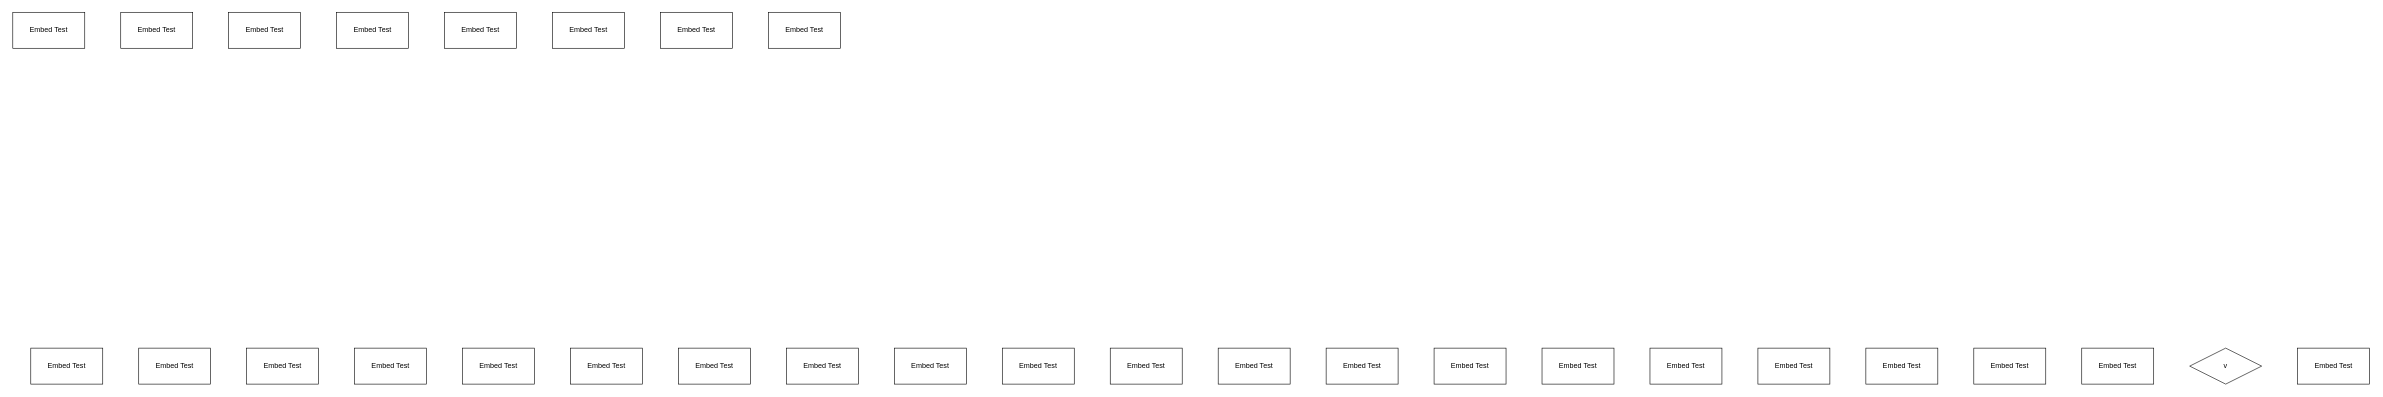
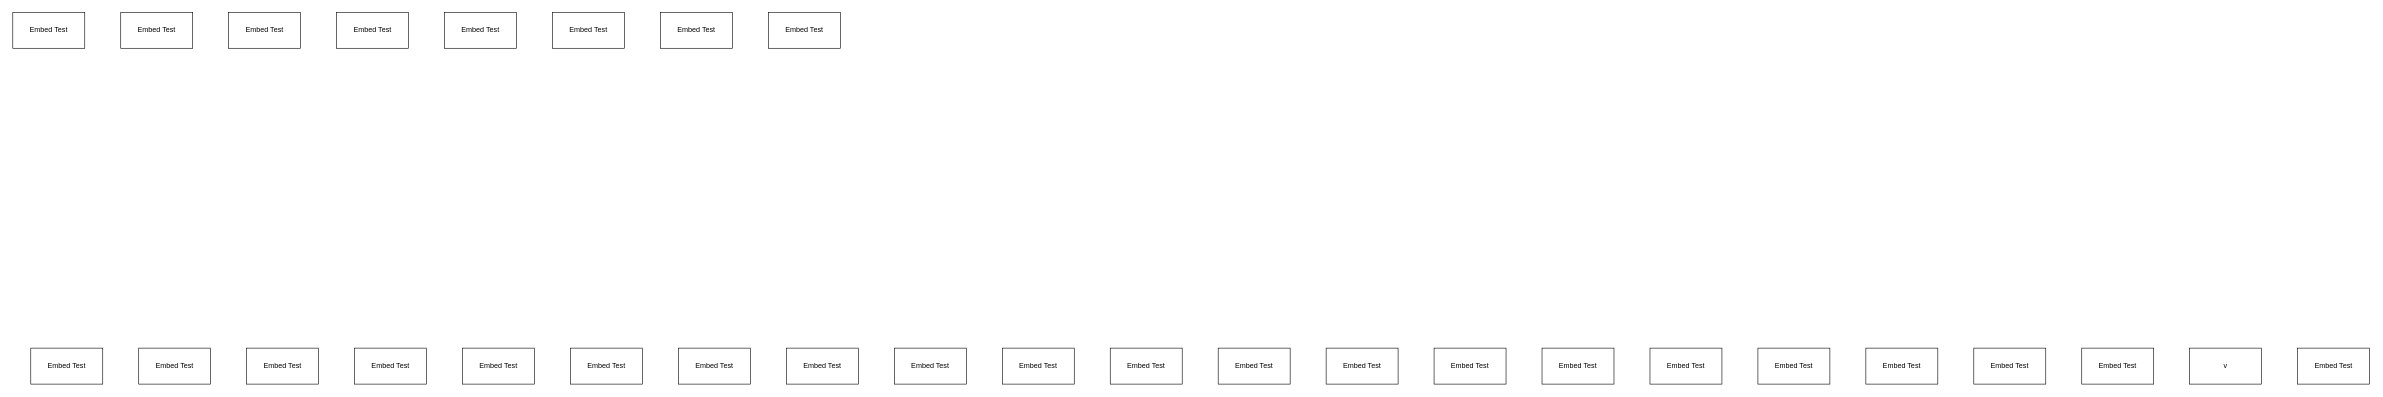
(2226, 366) -> (2226, 366)
